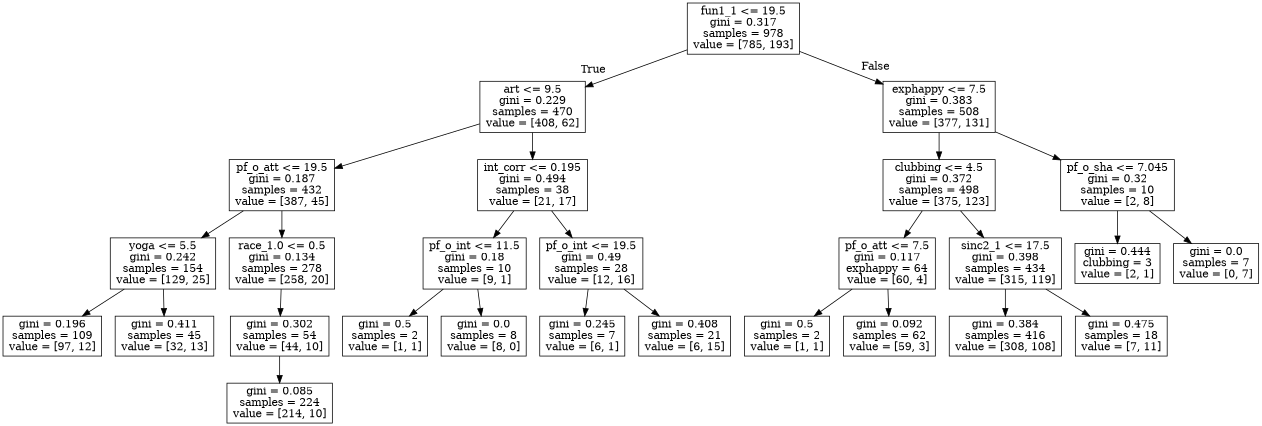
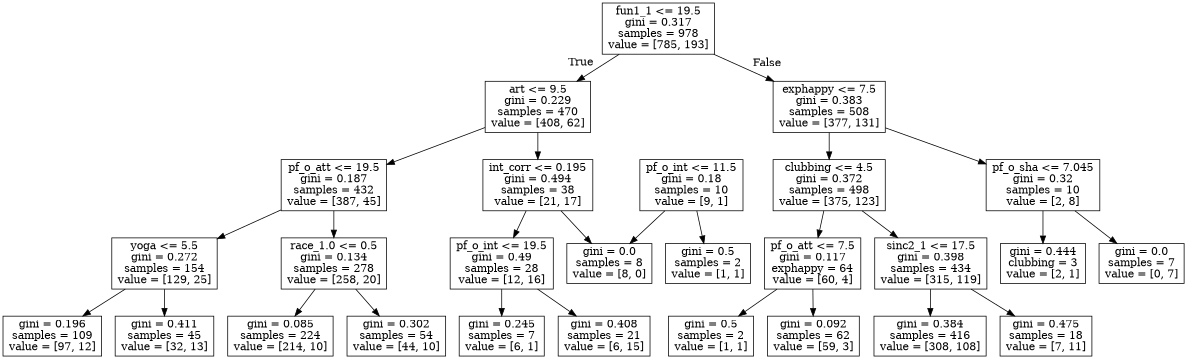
(506, 221) -> (574, 224)
(163, 263) -> (164, 263)
(280, 366) -> (307, 300)
